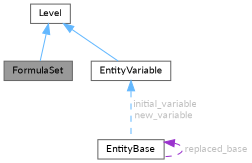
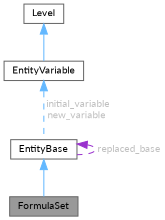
(43, 47) -> (44, 183)
